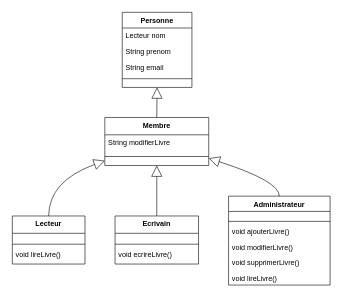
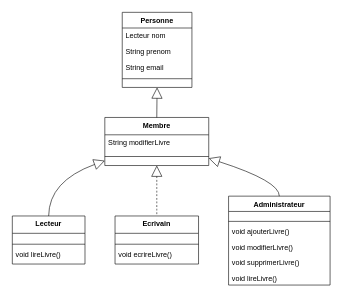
(157, 196) -> (157, 196)
